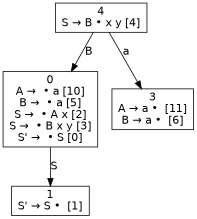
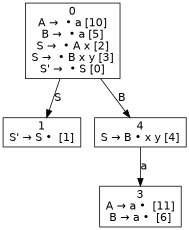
(84, 48) -> (113, 95)
